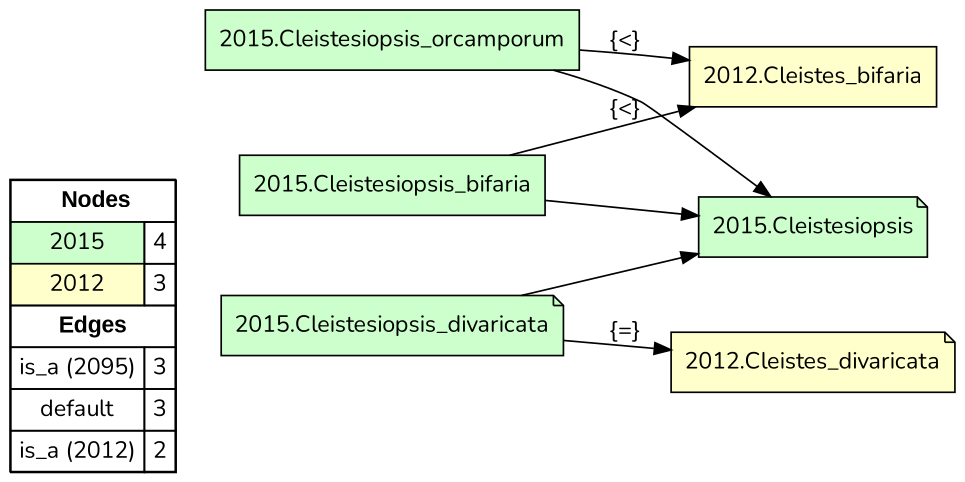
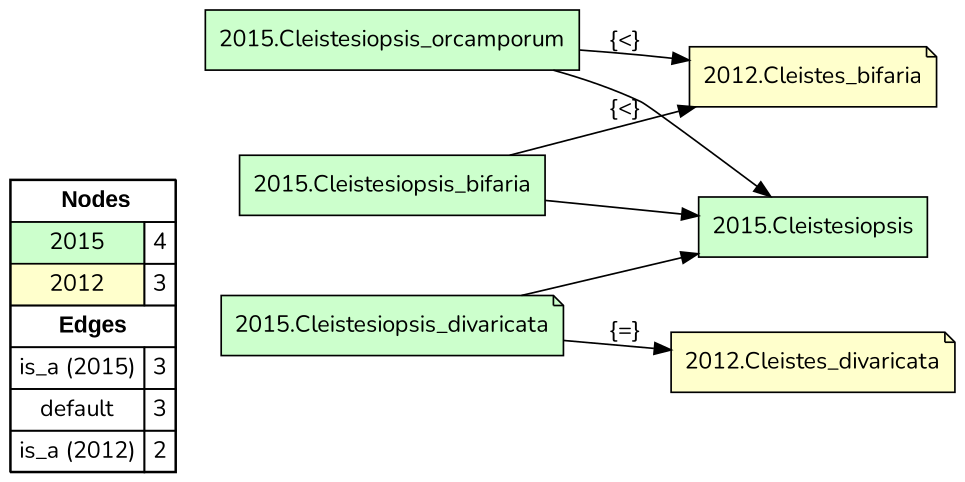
(813, 77) -> (813, 77)
(813, 227) -> (813, 227)
(78, 367) -> (78, 367)
